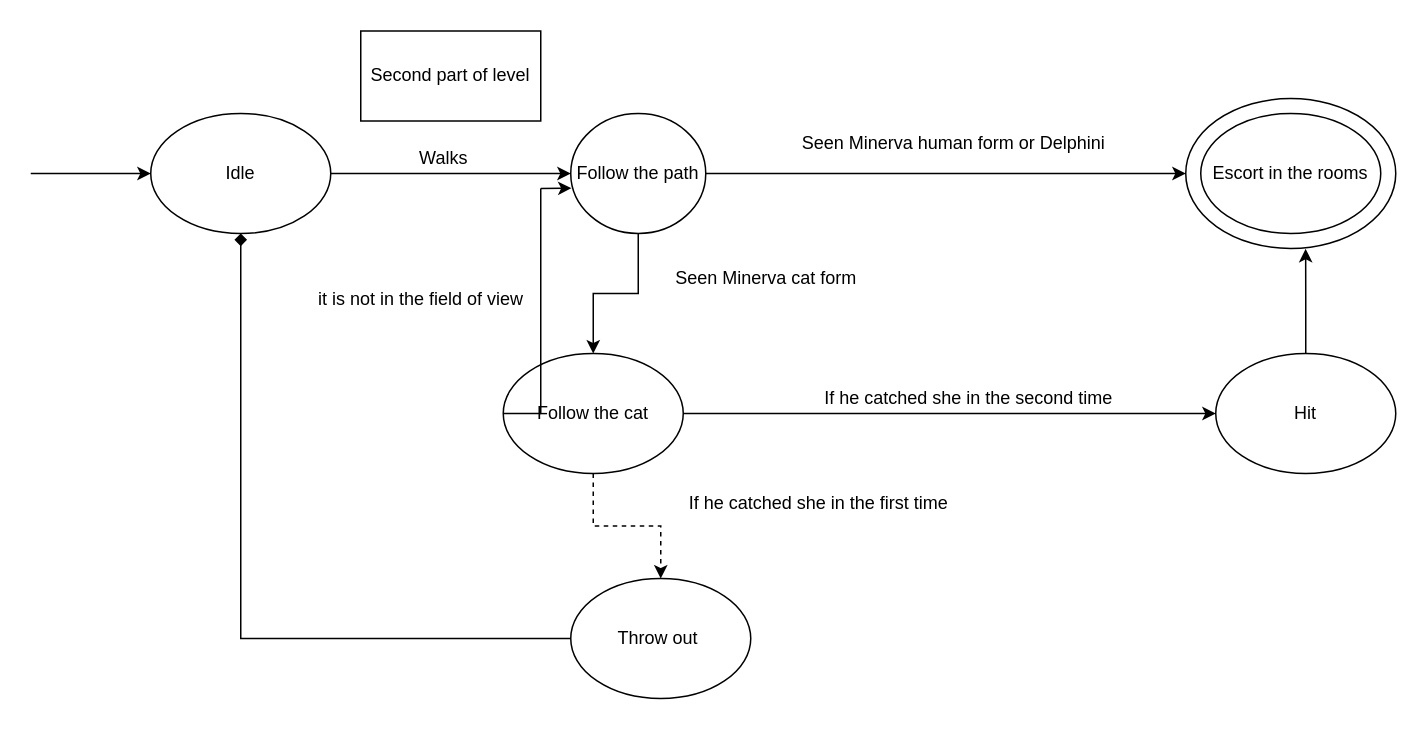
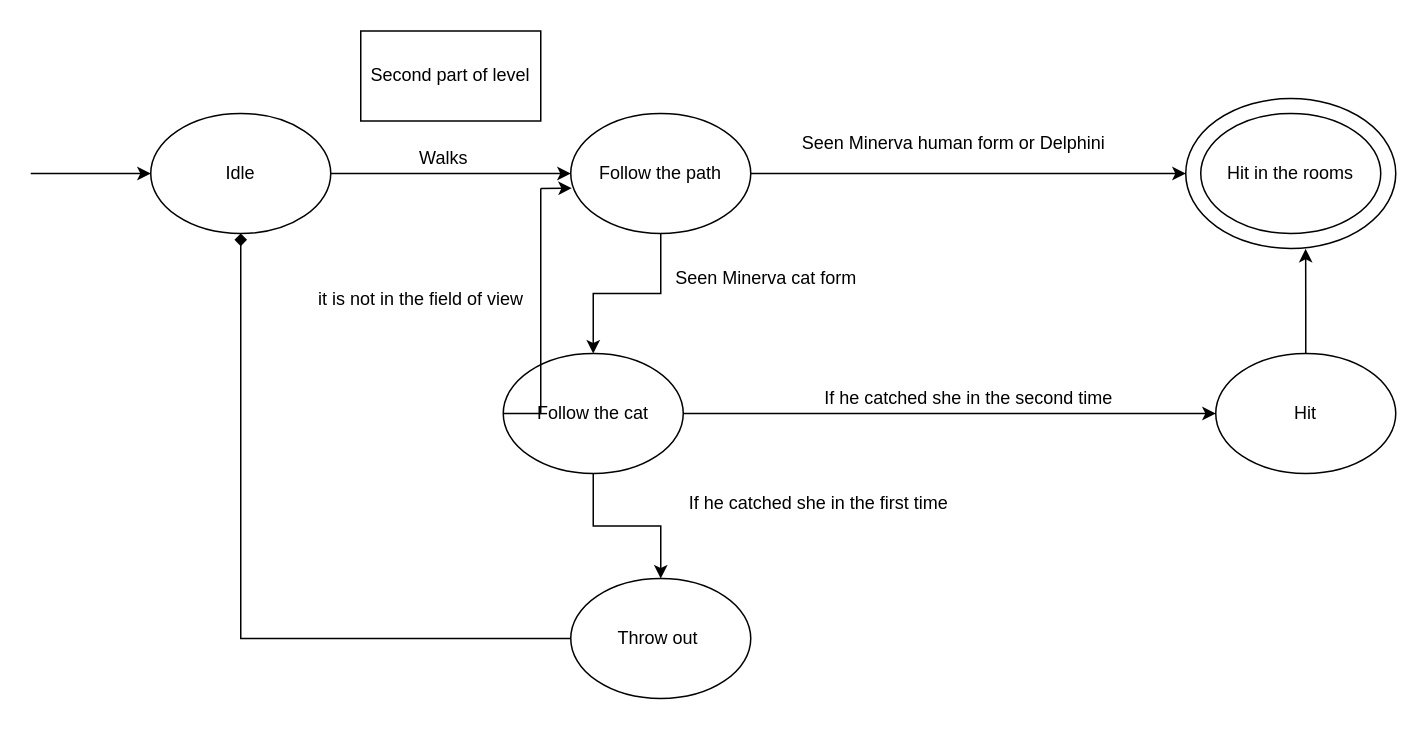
(638, 173) -> (661, 173)
(1291, 173) -> (1291, 173)
(623, 526) -> (623, 526)
